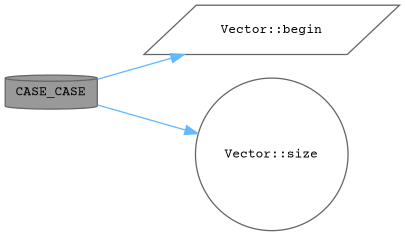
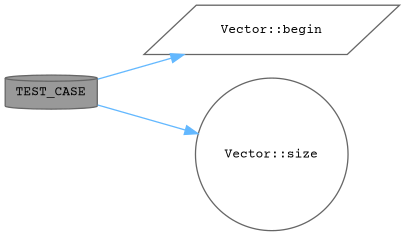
(51, 92) -> (51, 92)
